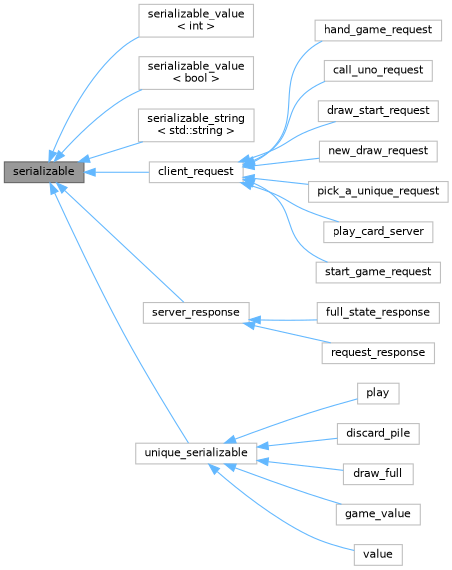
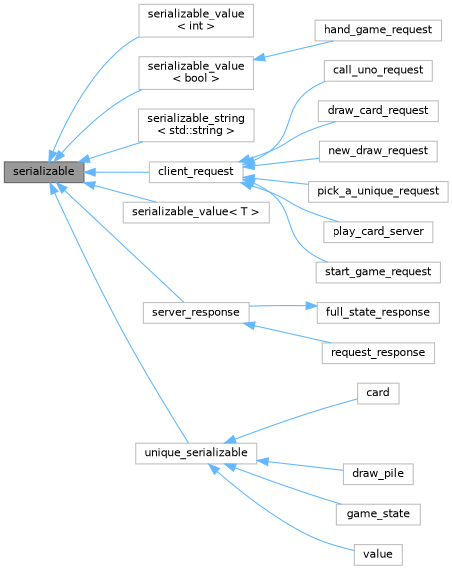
(289, 102) -> (299, 49)
(378, 111) -> (378, 111)
none -> (196, 213)
(289, 320) -> (278, 306)
(378, 394) -> (378, 394)
(378, 434) -> none
(378, 474) -> (378, 474)
(378, 515) -> (378, 515)
